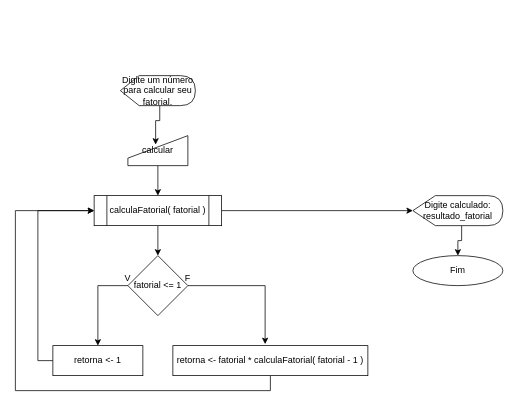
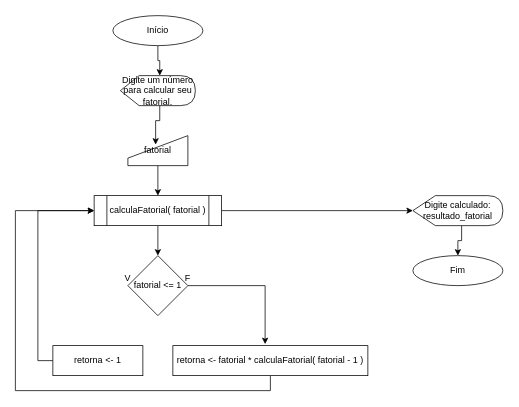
none -> (158, 30)
none -> (160, 63)
(158, 150) -> (158, 150)
(112, 285) -> none
